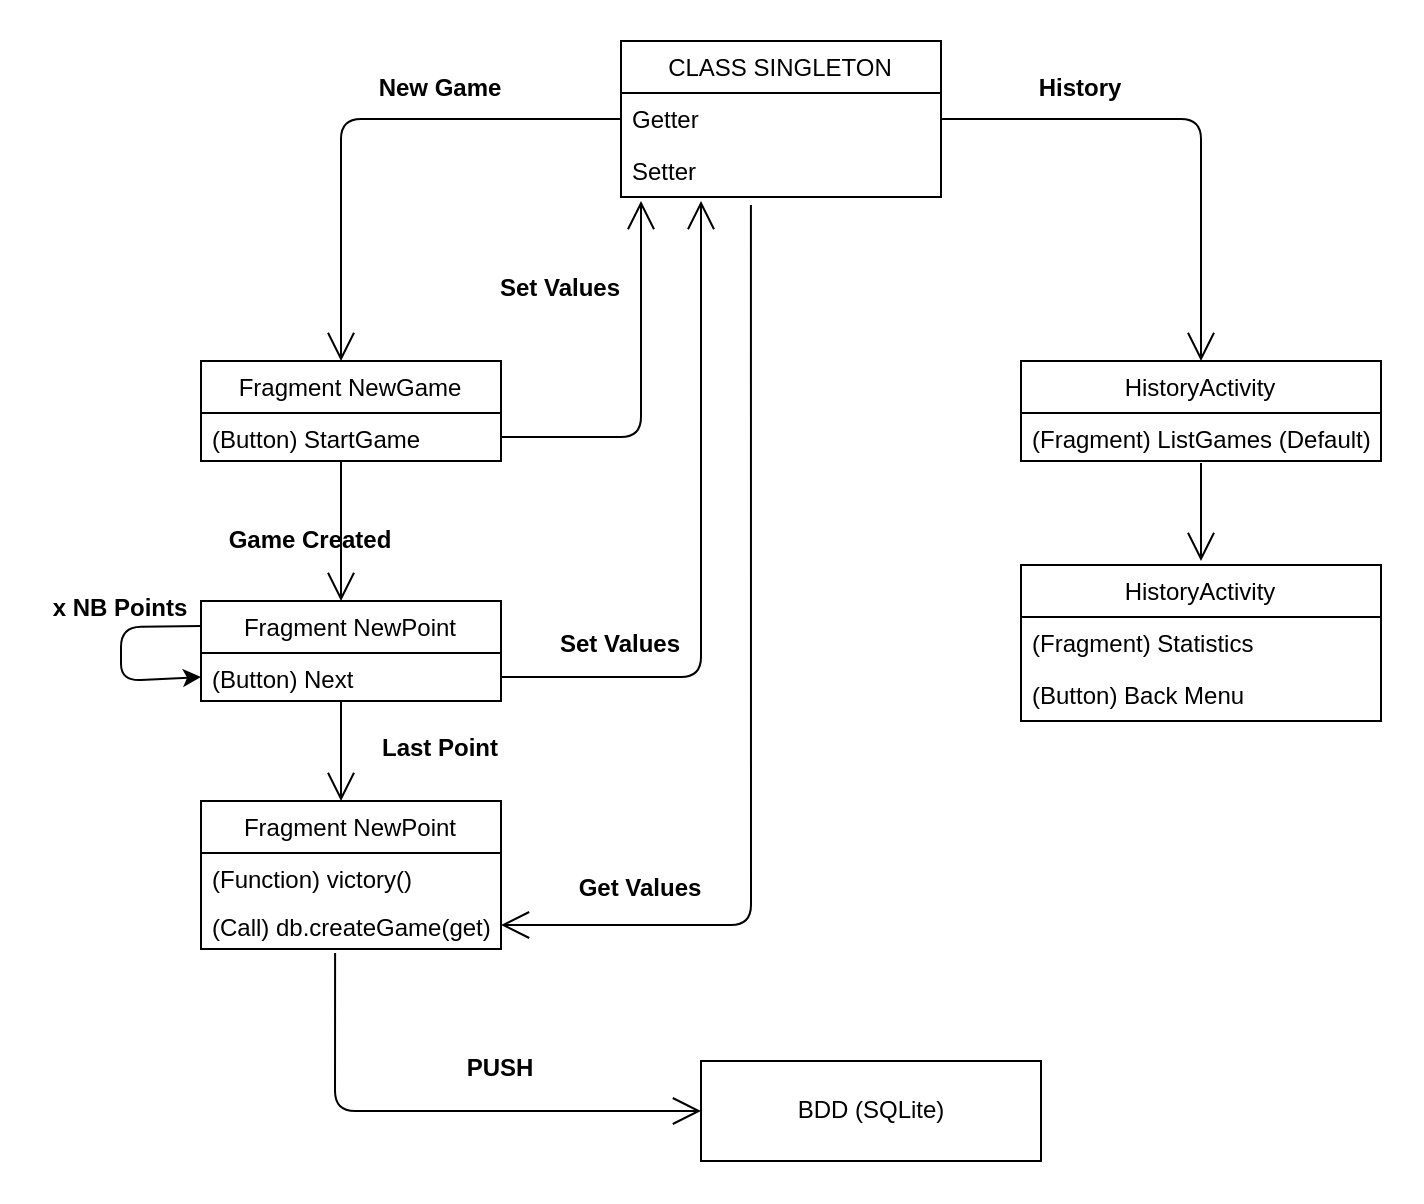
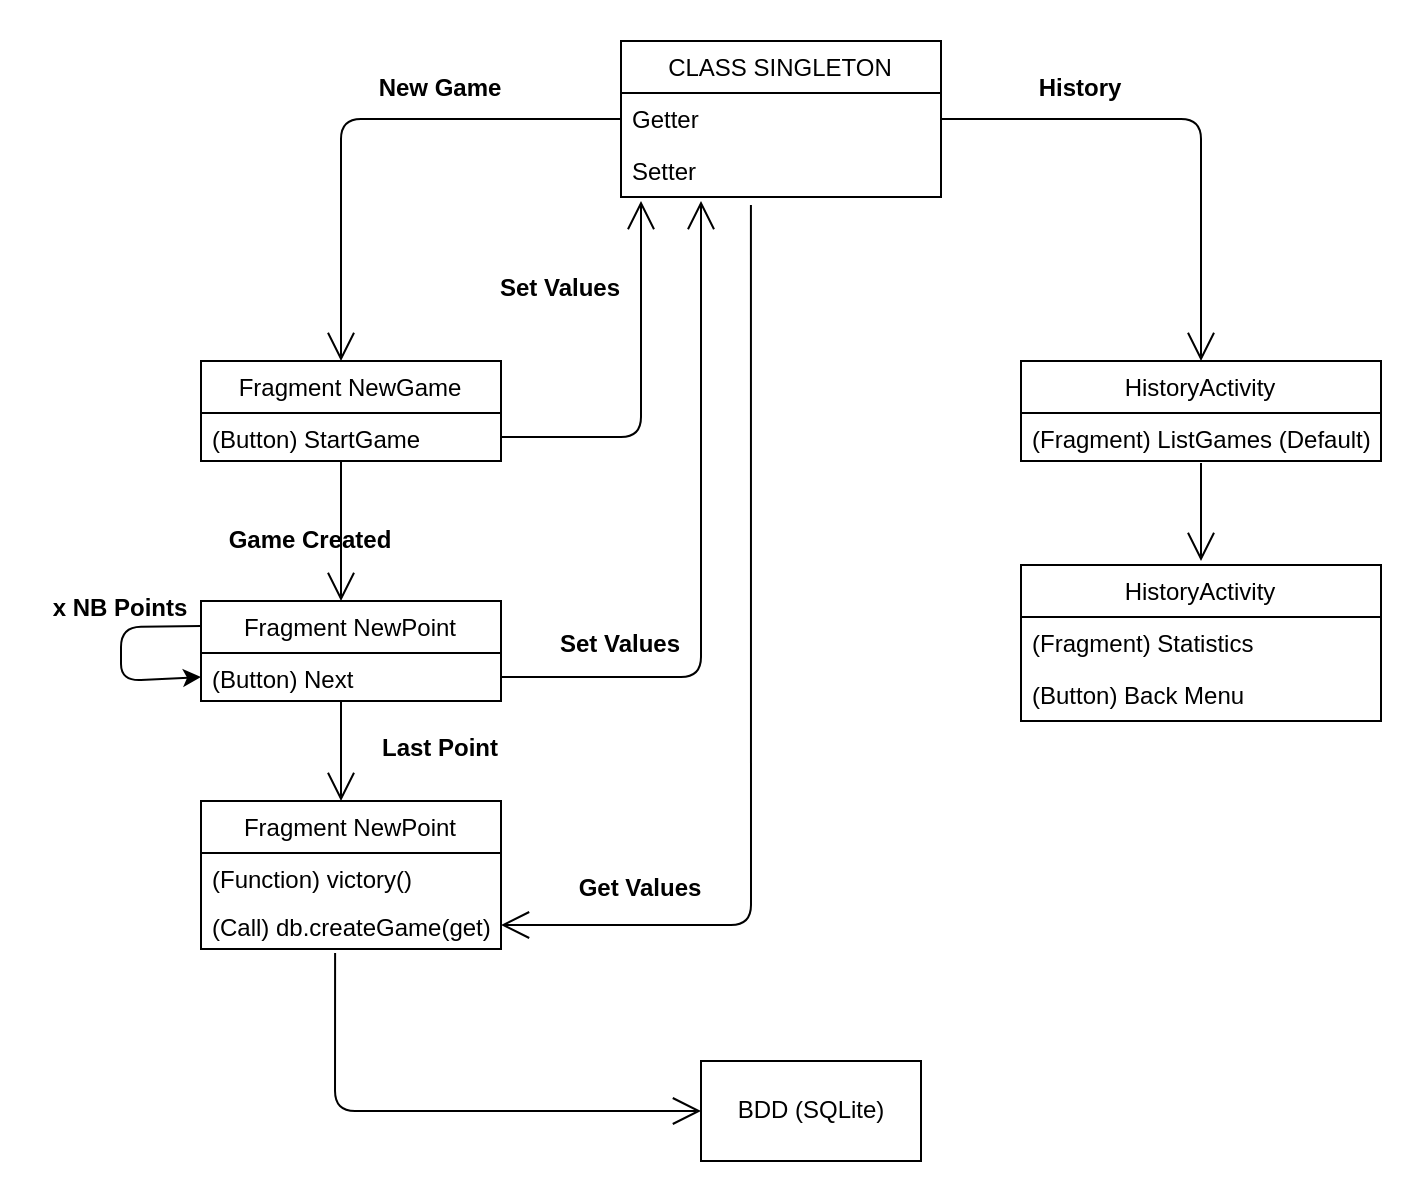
(501, 1067) -> none
(871, 1111) -> (811, 1111)
